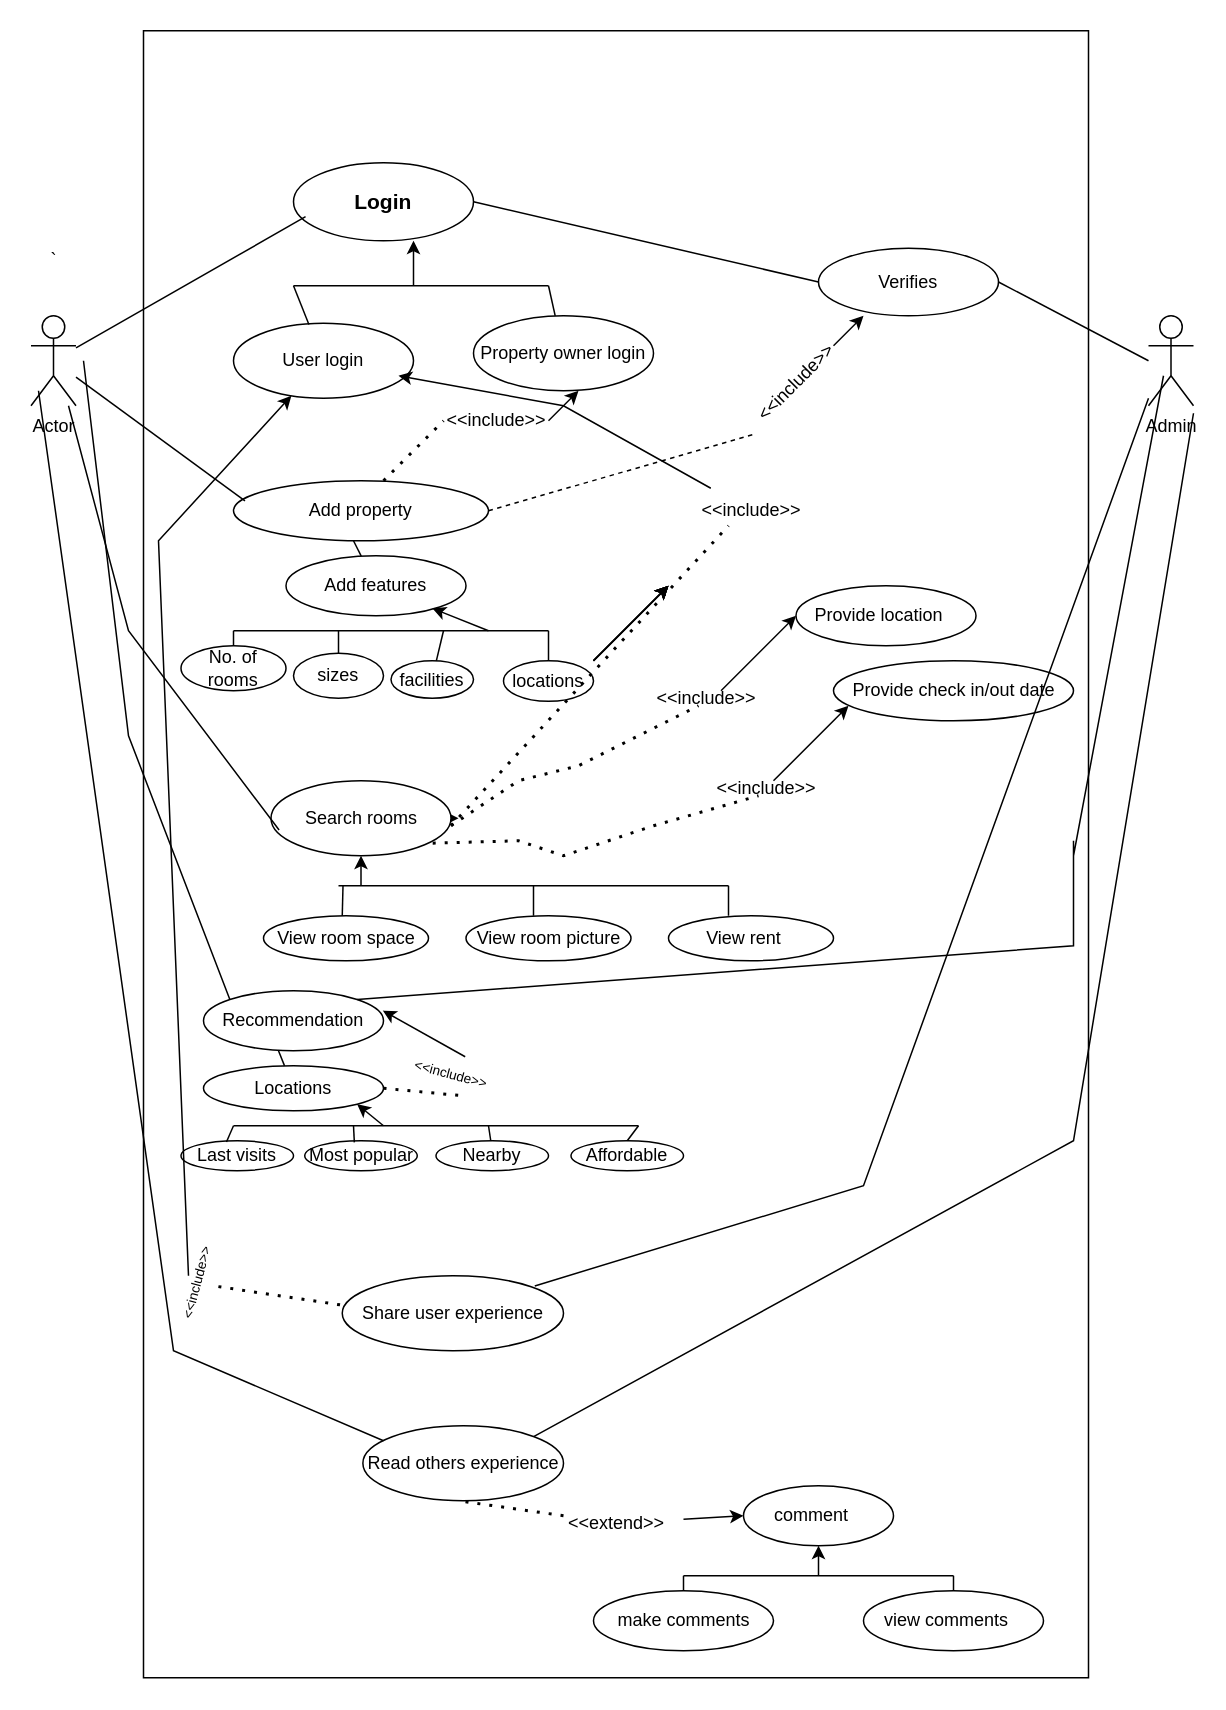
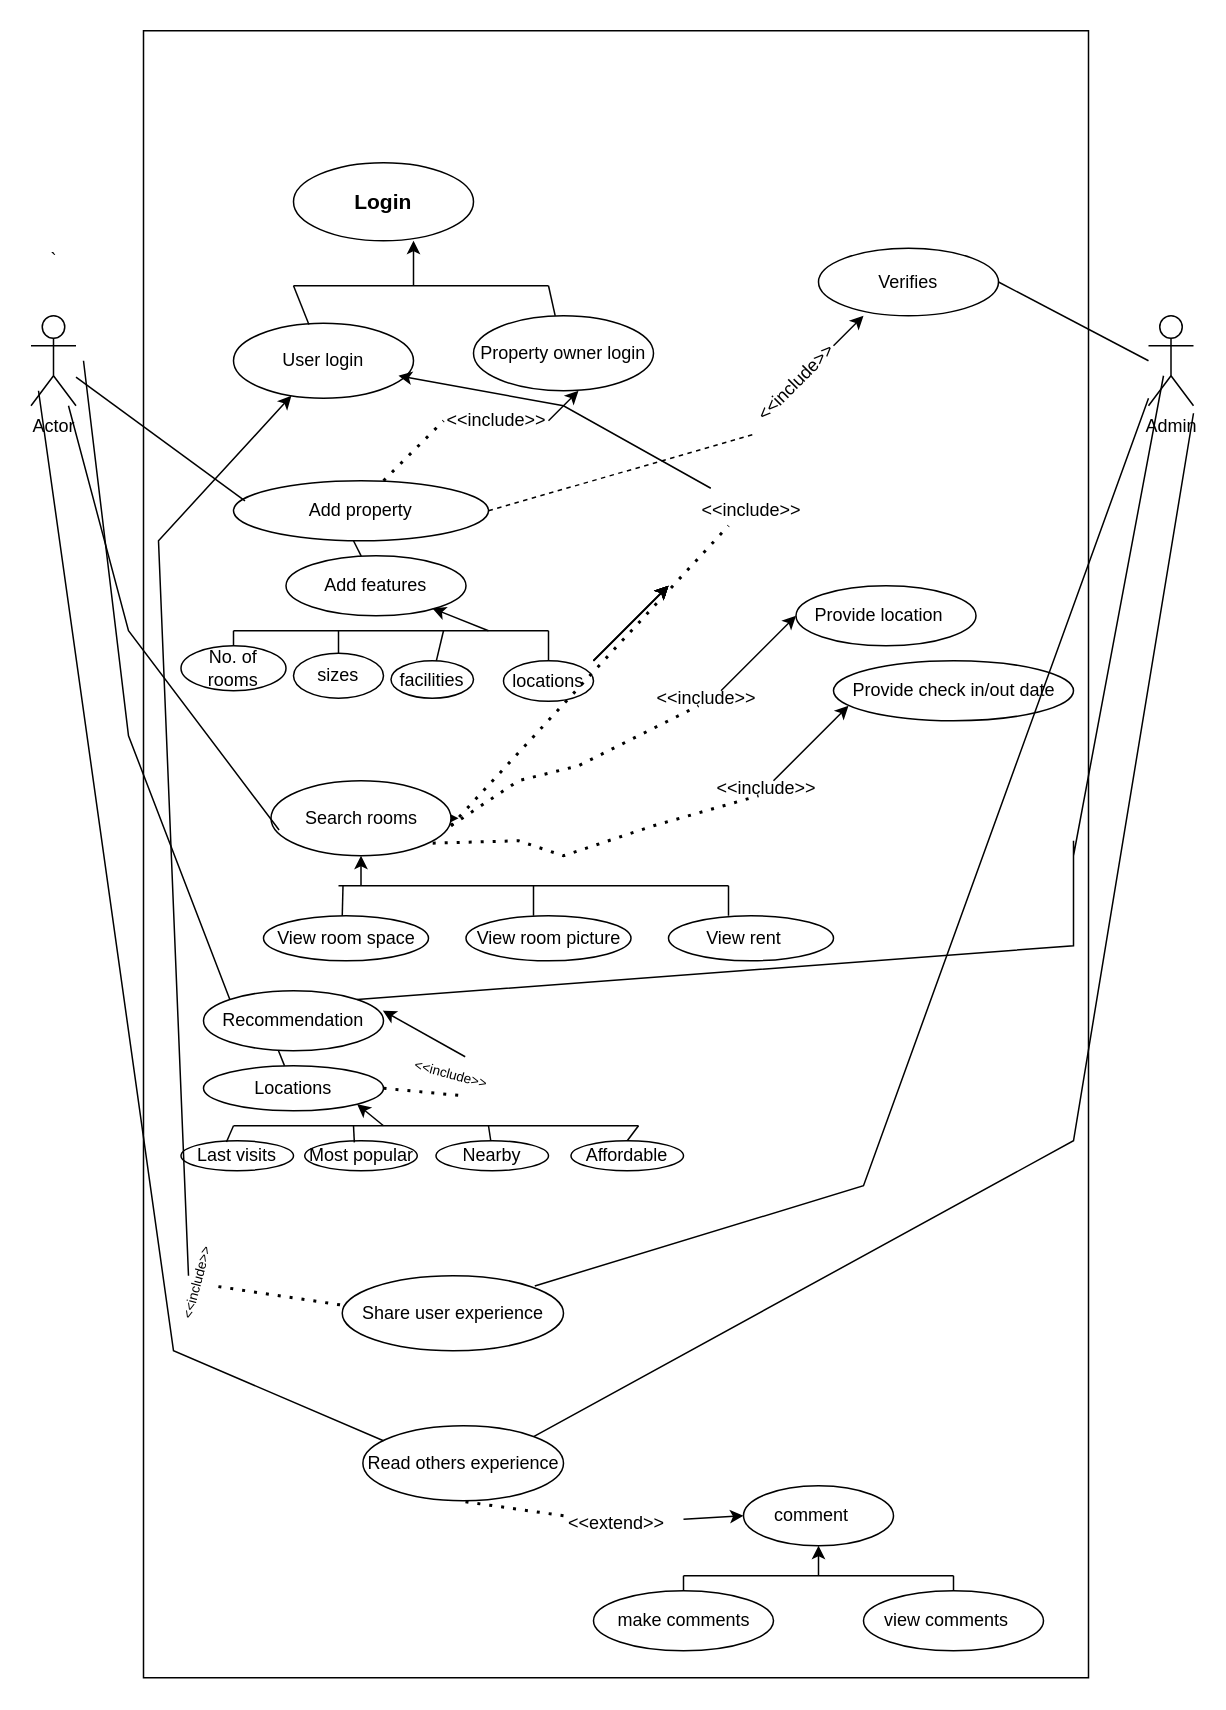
(646, 242) -> none
(191, 282) -> none
